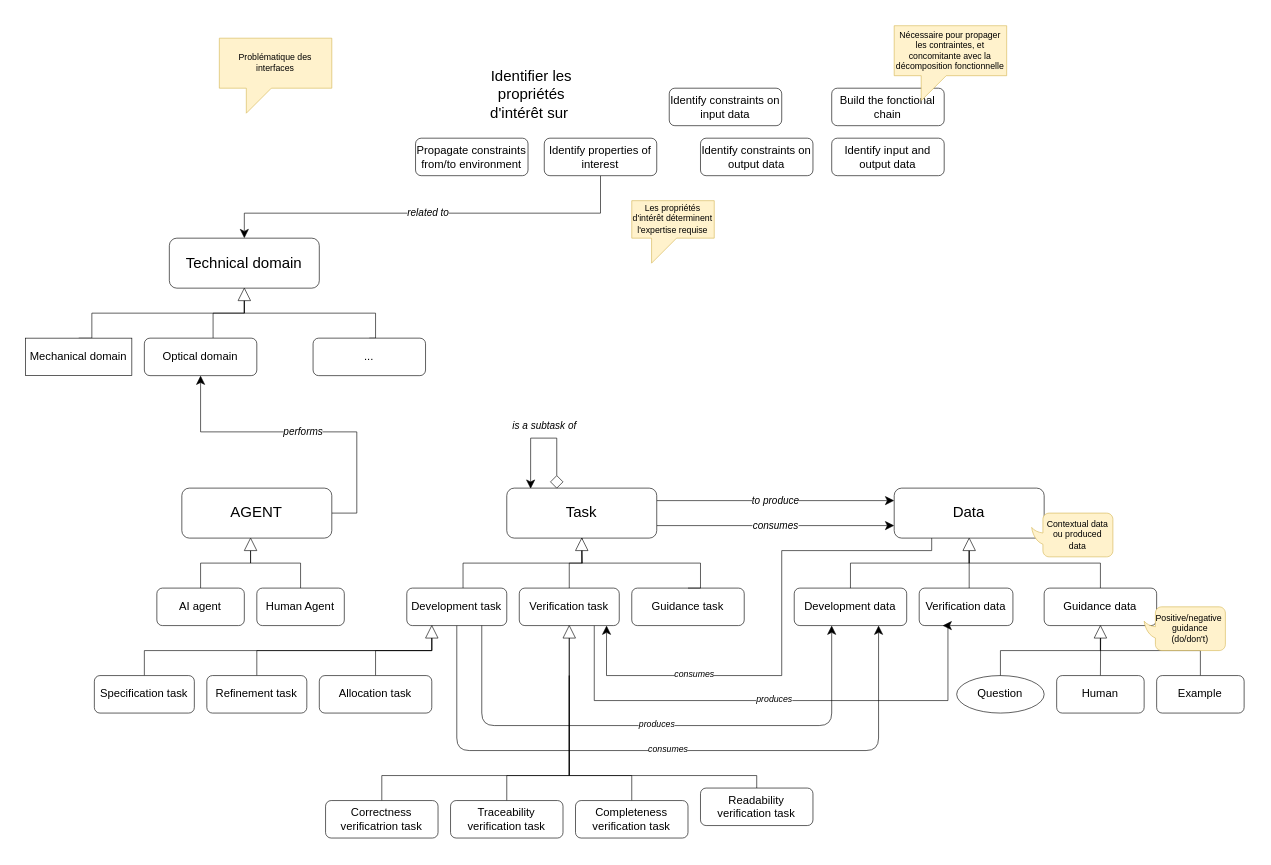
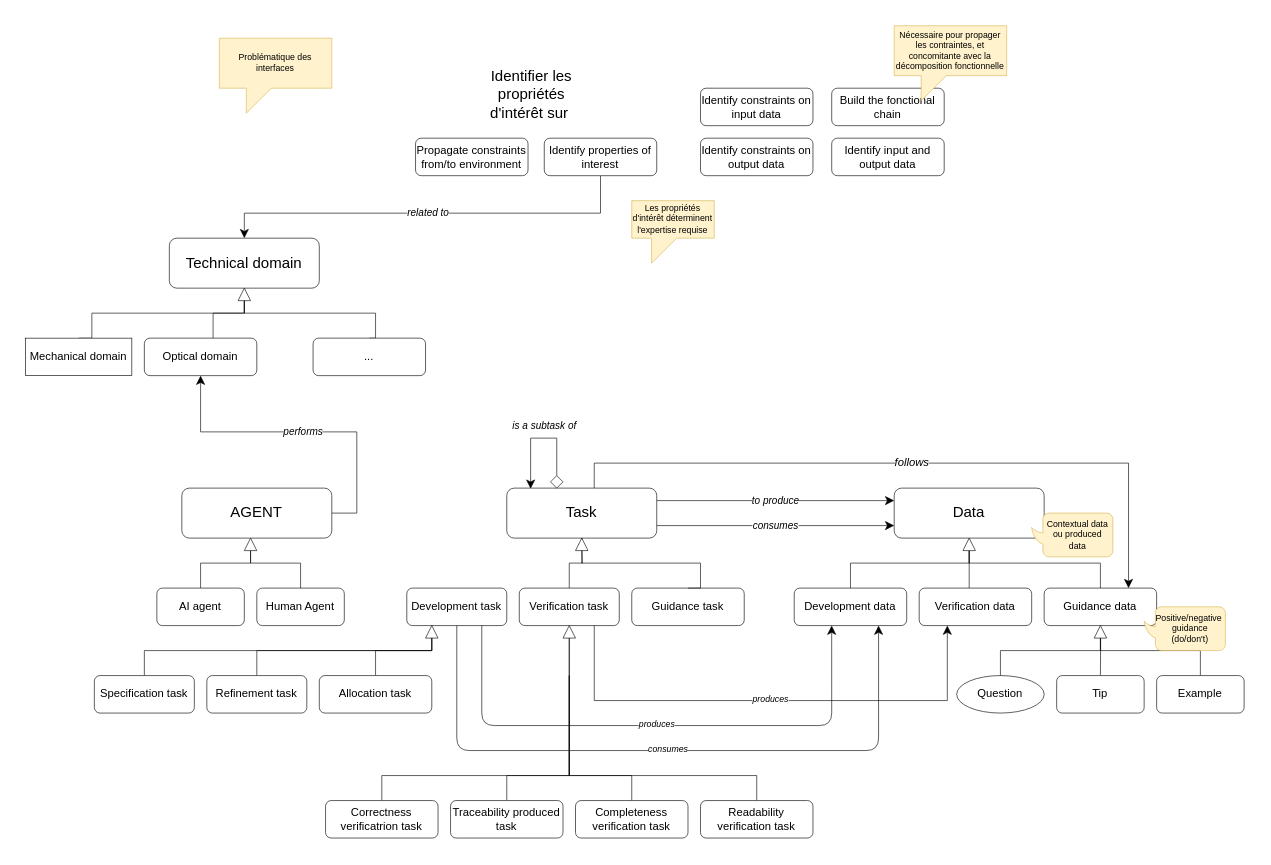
(726, 107) -> (757, 107)
none -> (1129, 521)
(501, 563) -> none
(966, 607) -> (976, 607)
(675, 676) -> none
(1101, 694) -> (1101, 694)
(757, 807) -> (757, 819)
(507, 819) -> (507, 819)
